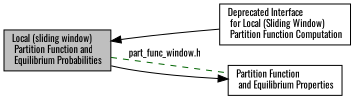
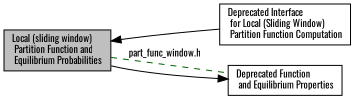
(285, 80) -> (285, 80)
